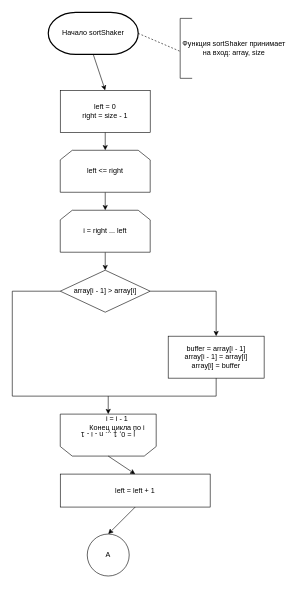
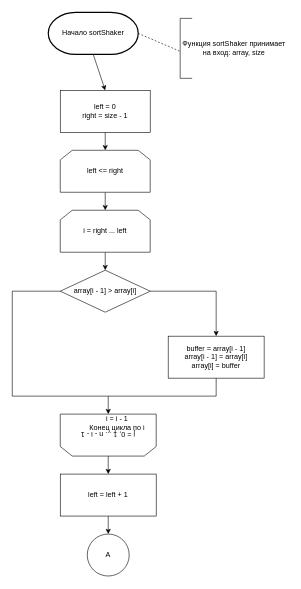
(135, 491) -> (108, 495)
